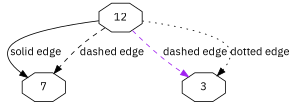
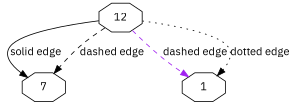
(204, 87) -> (204, 87)
